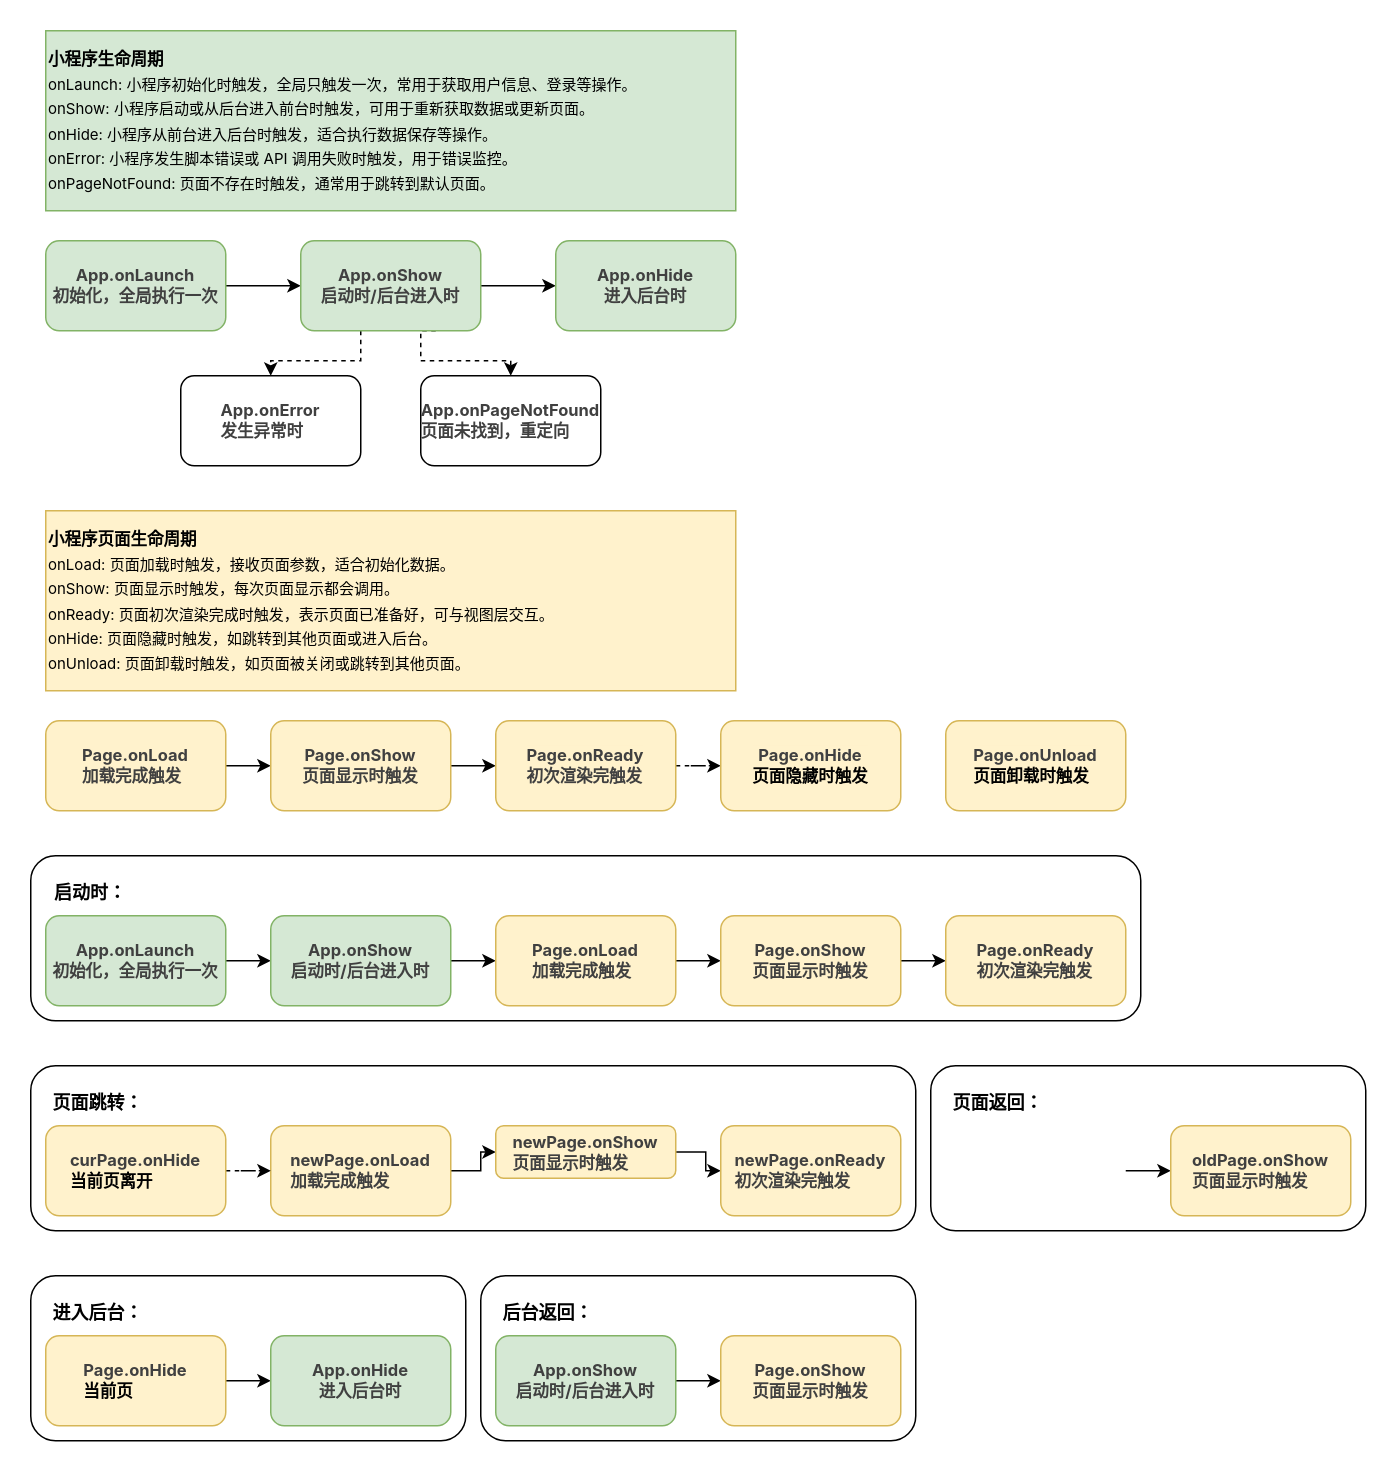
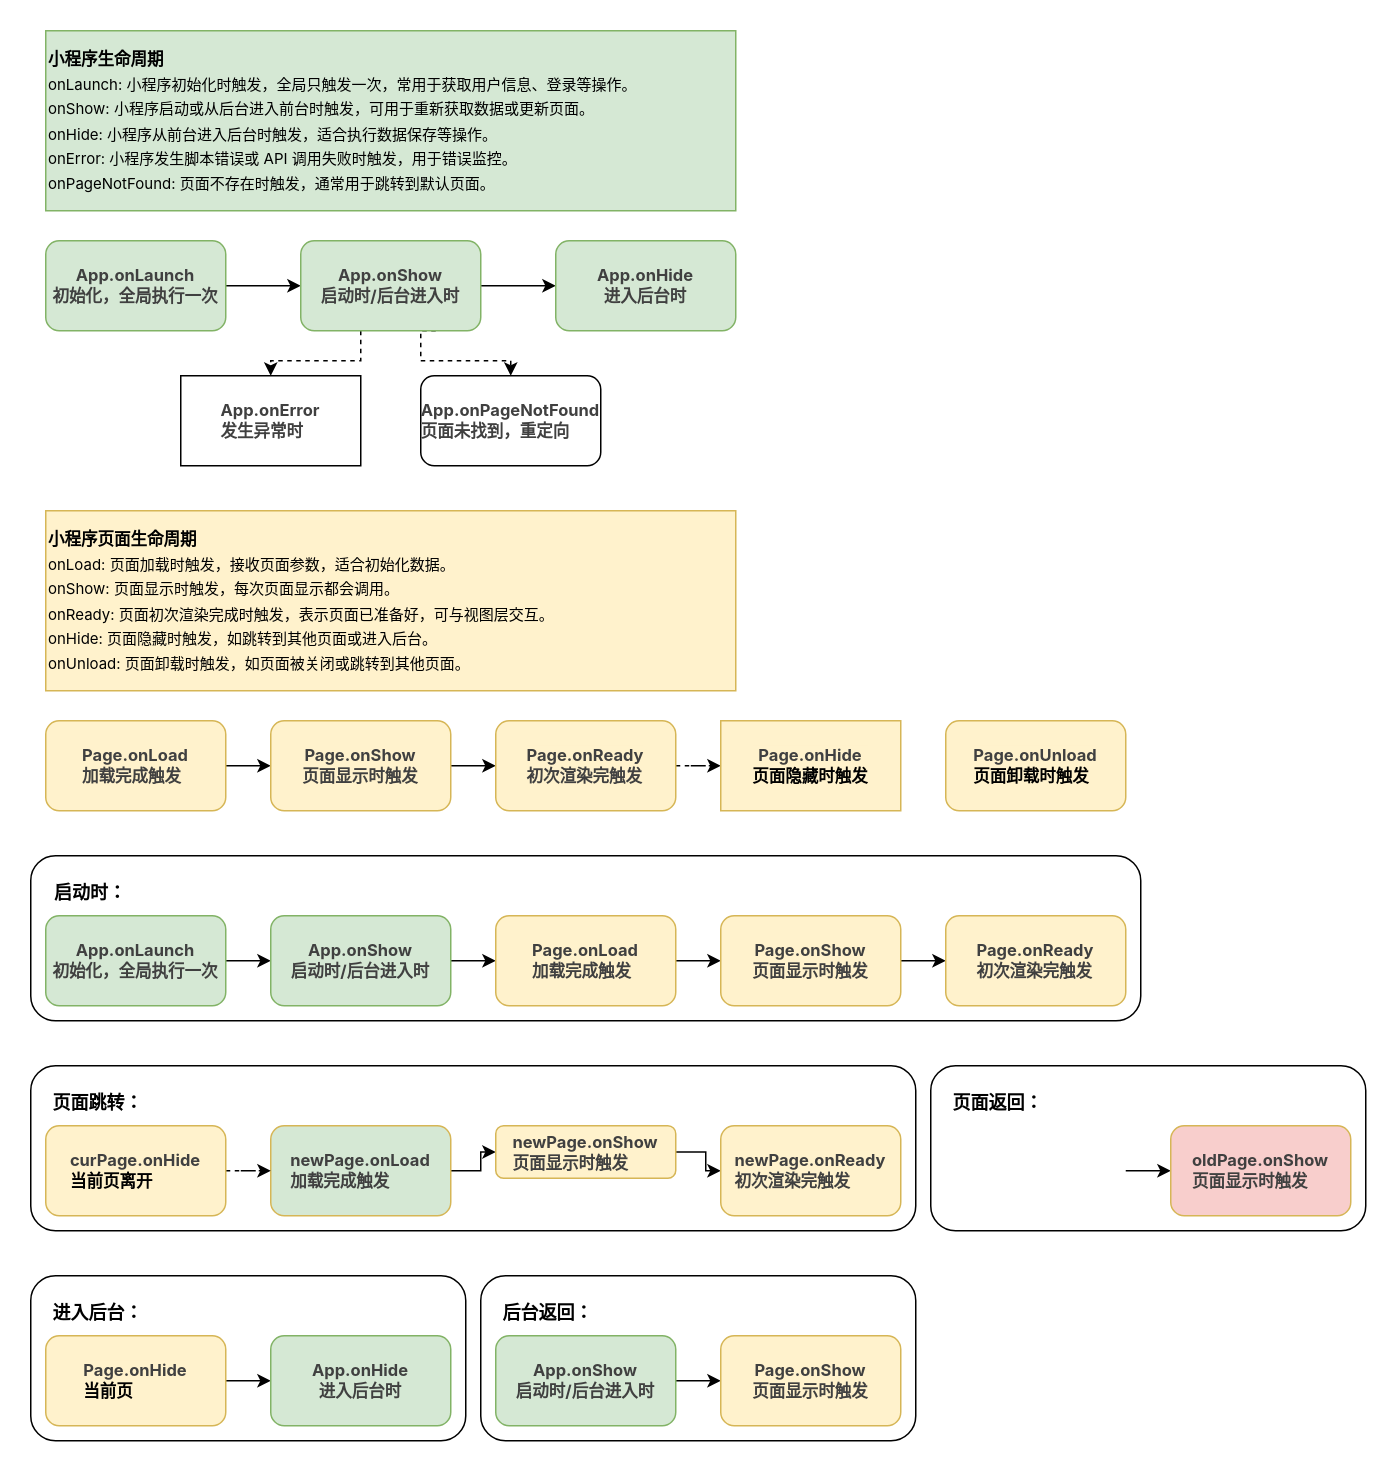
(271, 421) -> (271, 421)
(811, 766) -> (811, 766)
(361, 1171) -> (361, 1171)
(1261, 1171) -> (1261, 1171)
